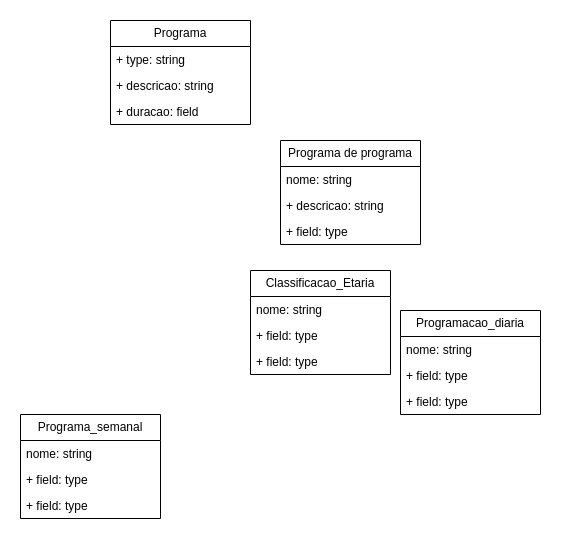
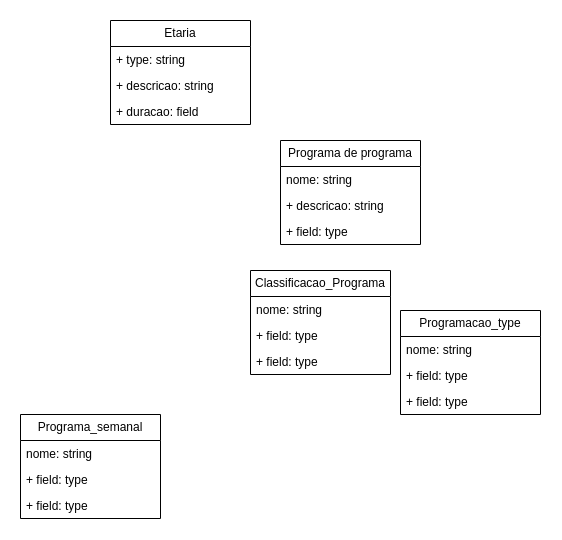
(181, 34) -> (181, 34)
(321, 284) -> (321, 284)
(471, 324) -> (471, 324)
